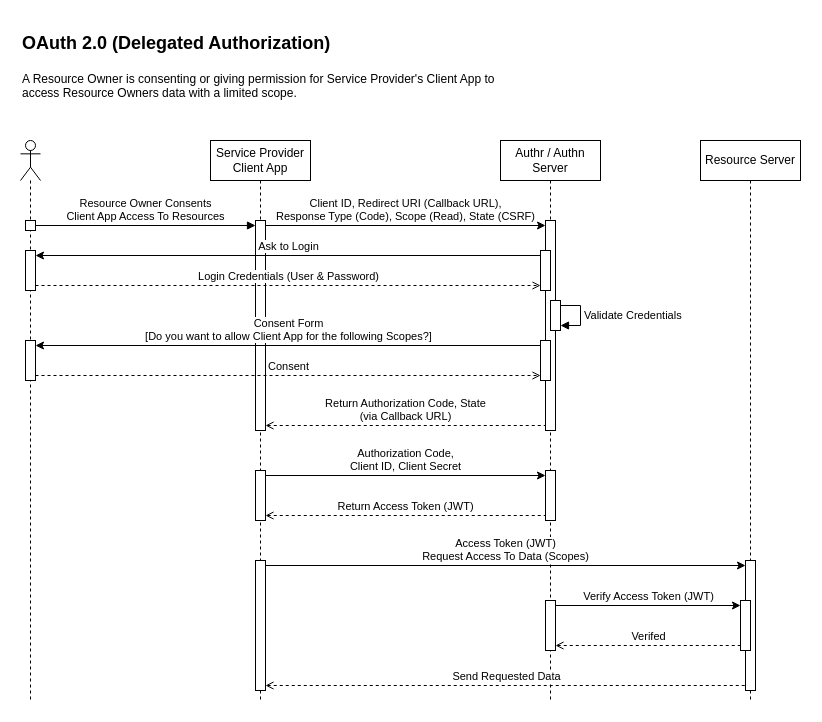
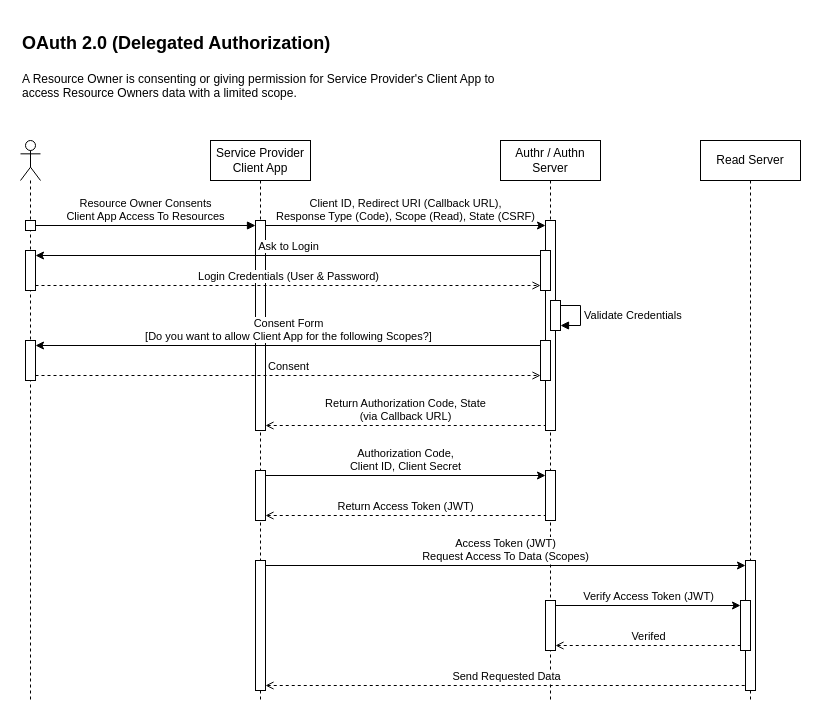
(751, 161) -> (751, 161)
